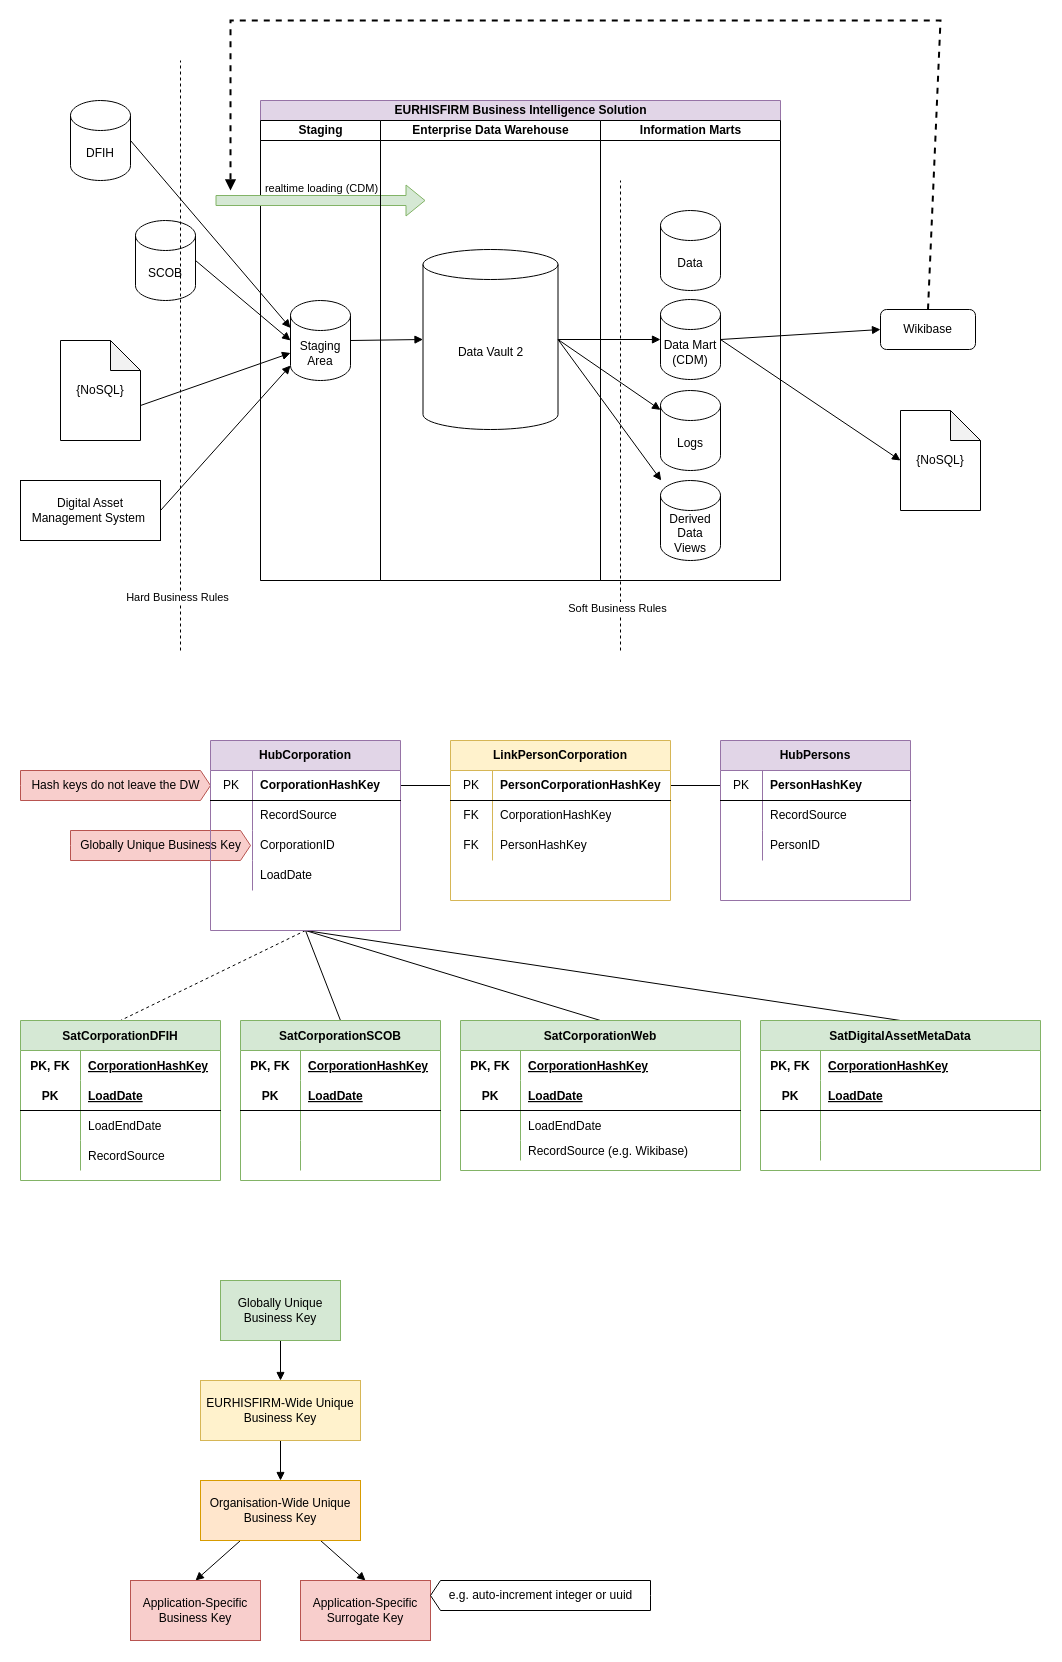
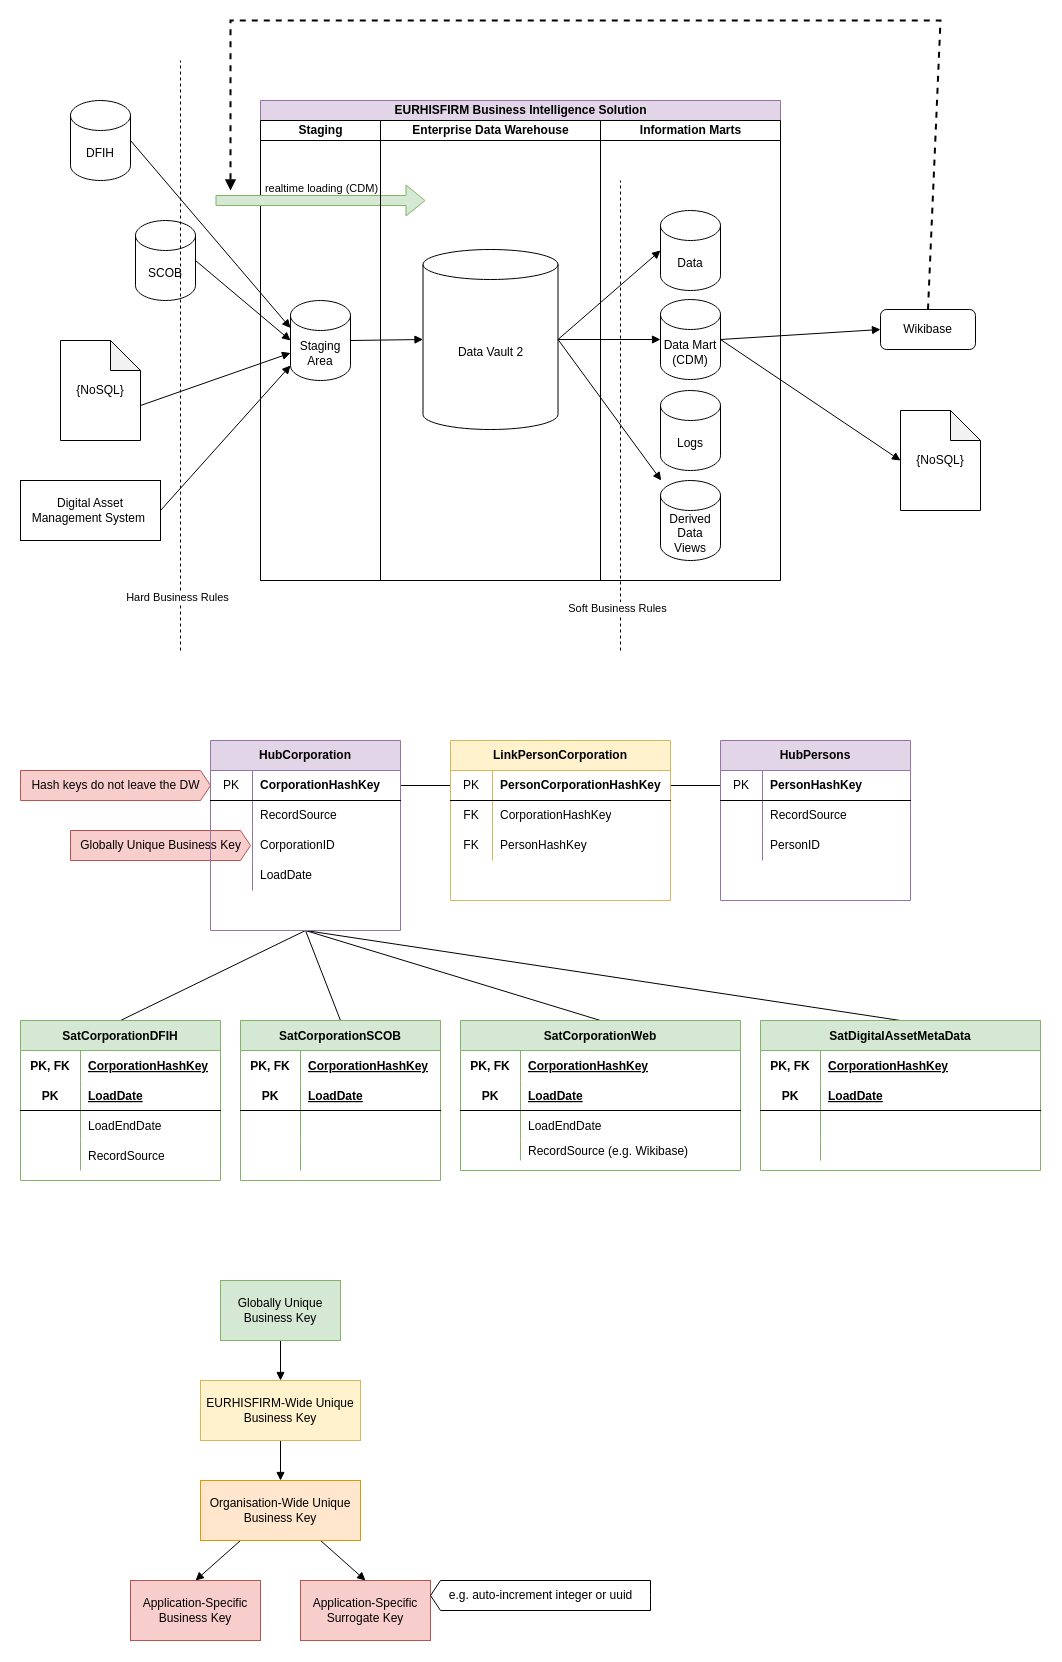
(608, 374) -> (607, 297)
(212, 976) -> (212, 976)
